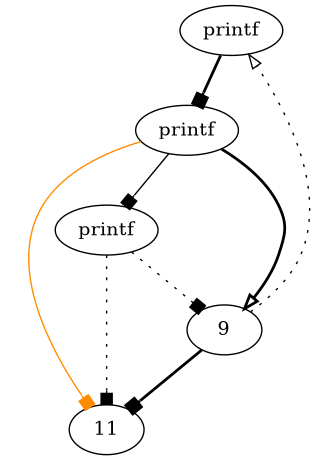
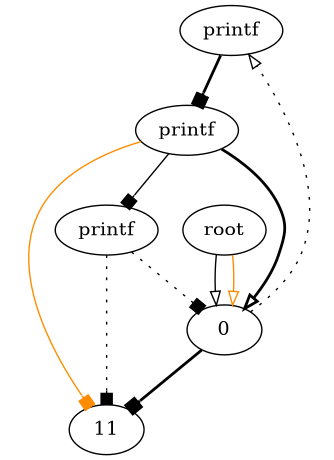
none -> (224, 230)
(224, 330) -> (224, 330)
